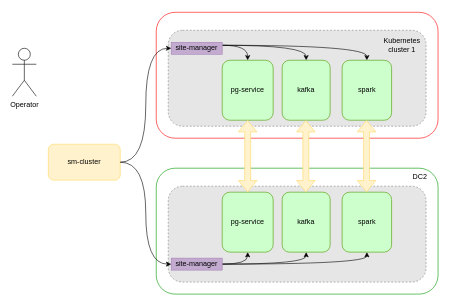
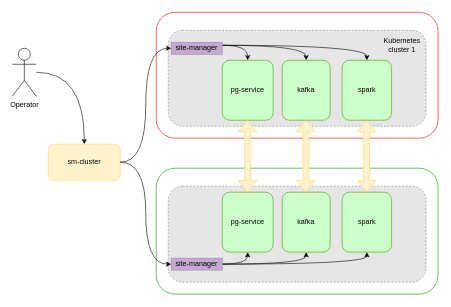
none -> (72, 89)
(420, 177) -> none
